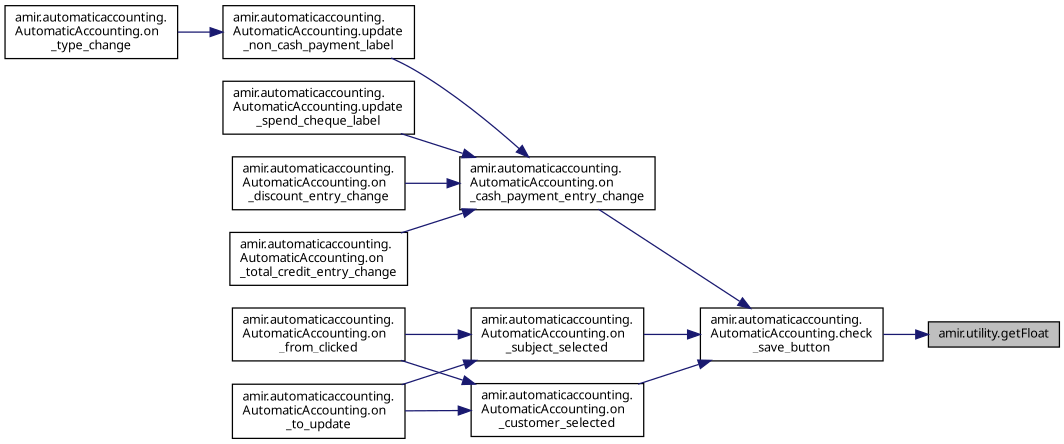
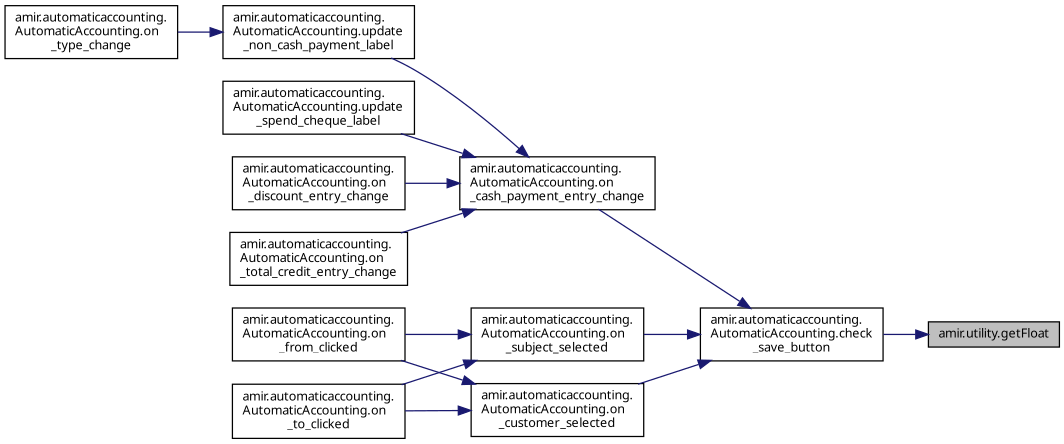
(319, 411) -> (319, 411)
